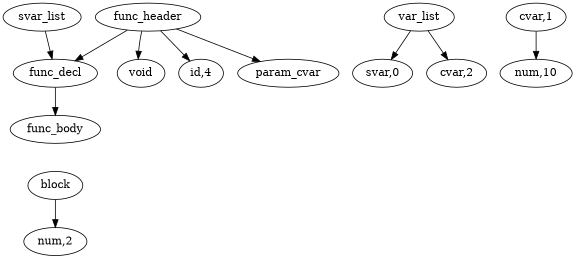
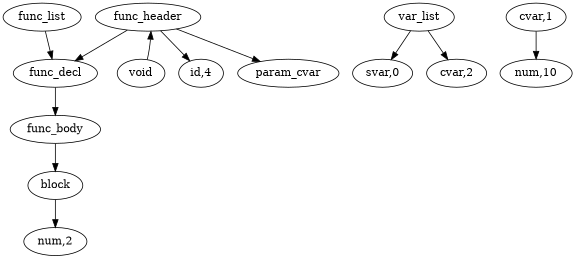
(42, 17) -> (42, 17)
(140, 41) -> (149, 49)
none -> (55, 154)
